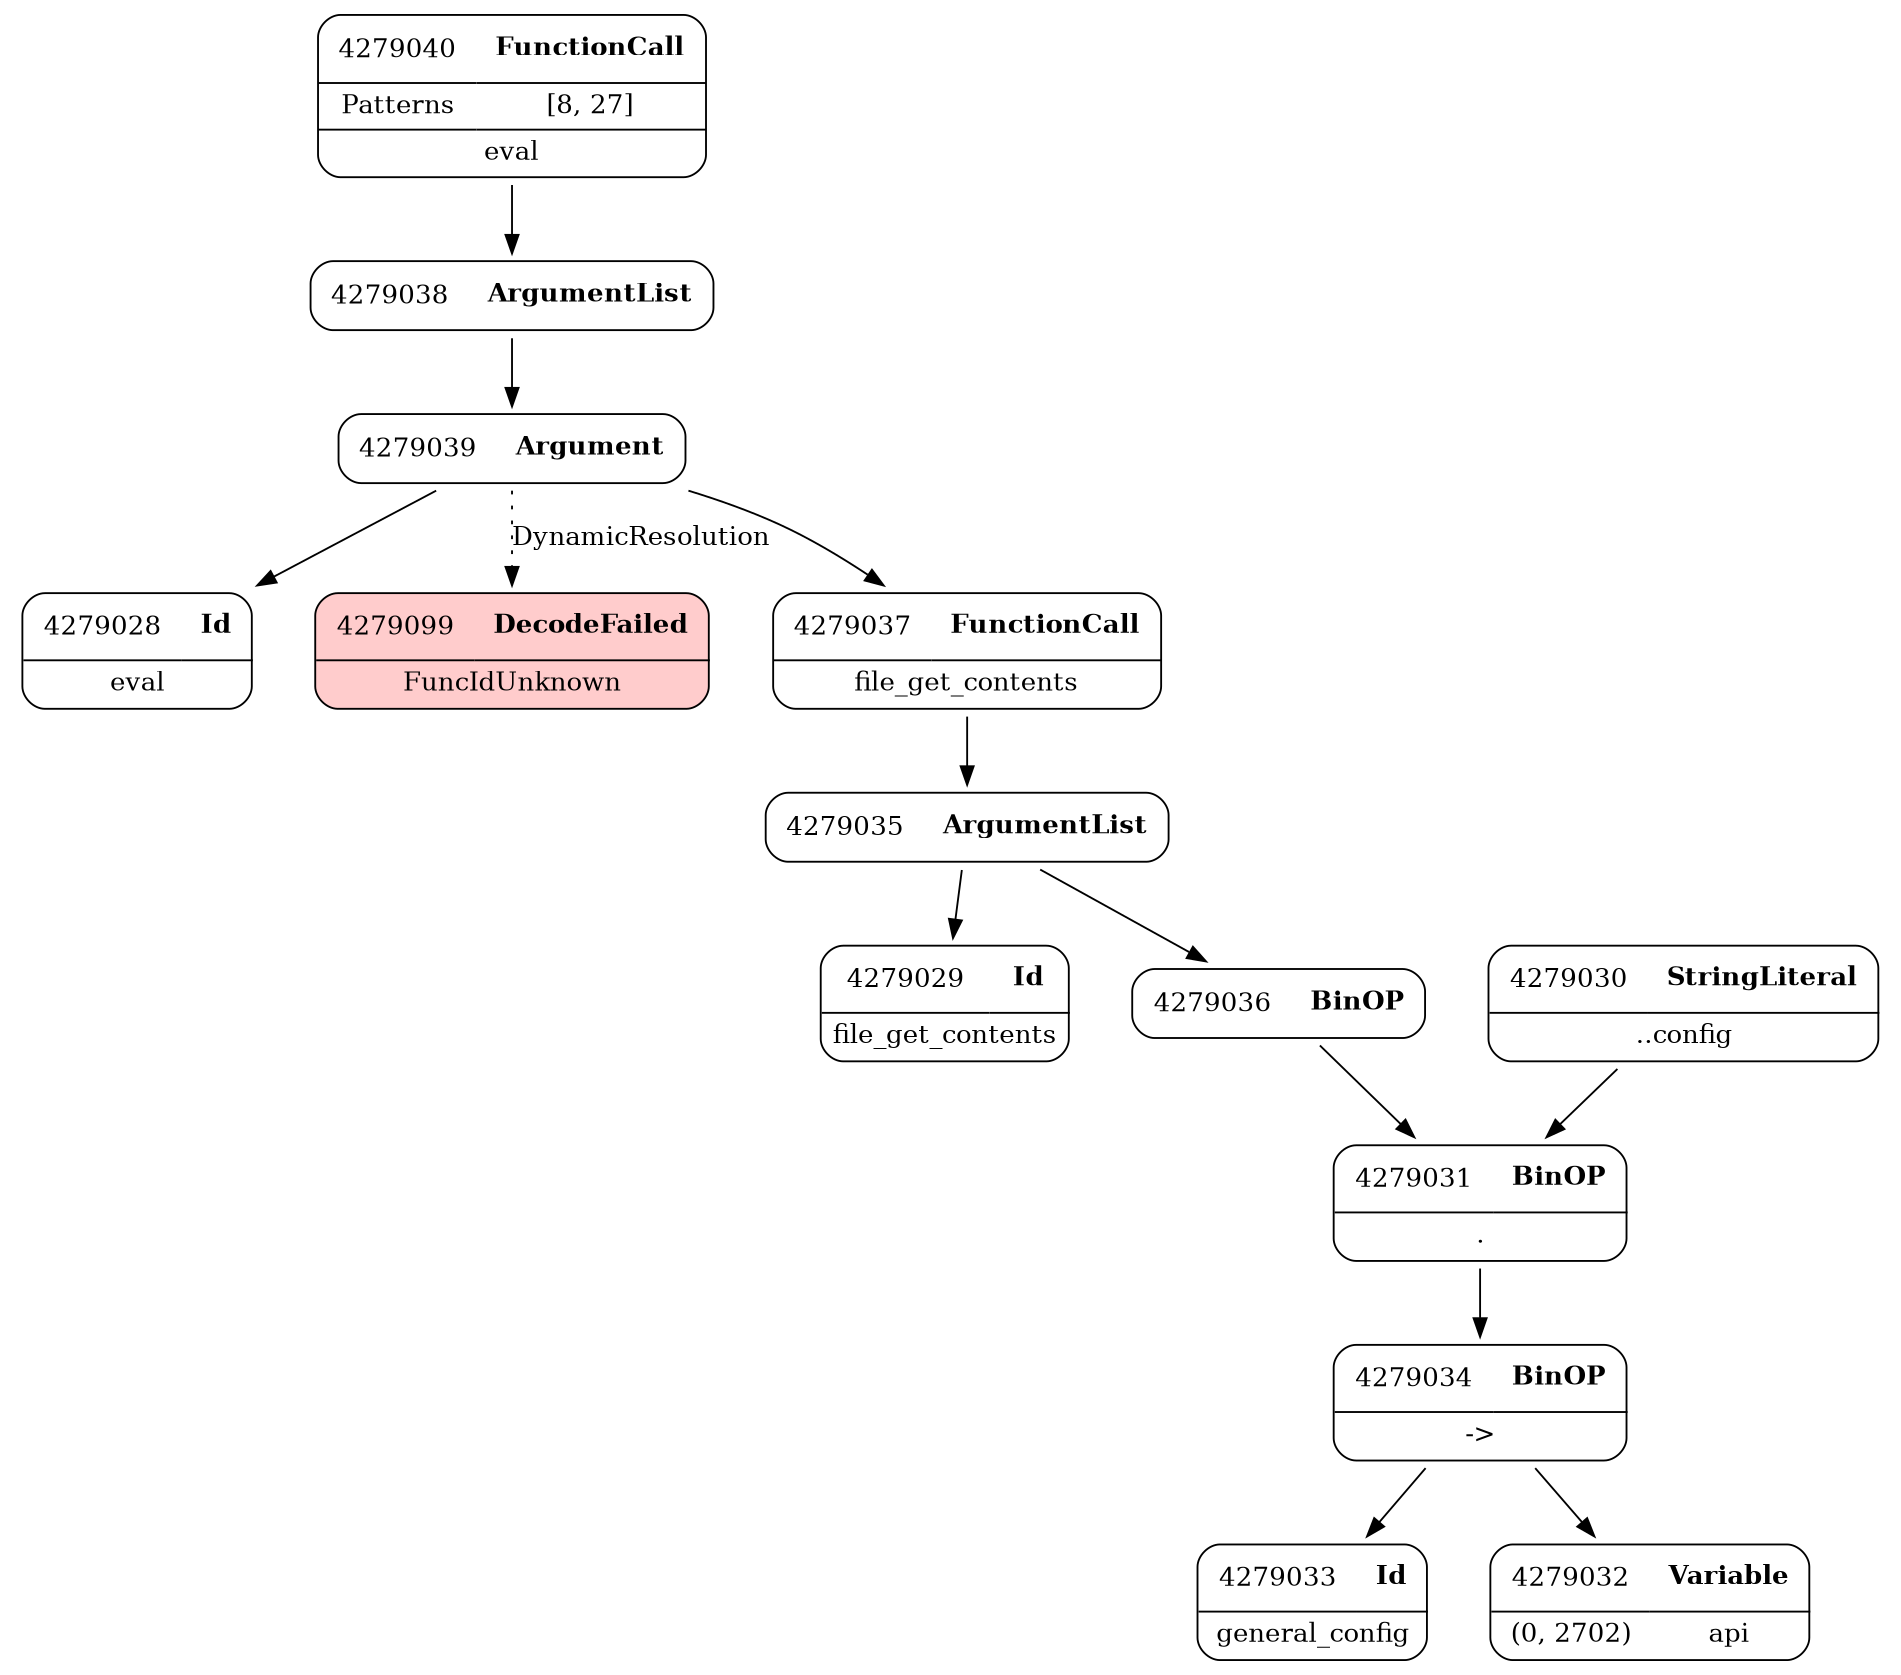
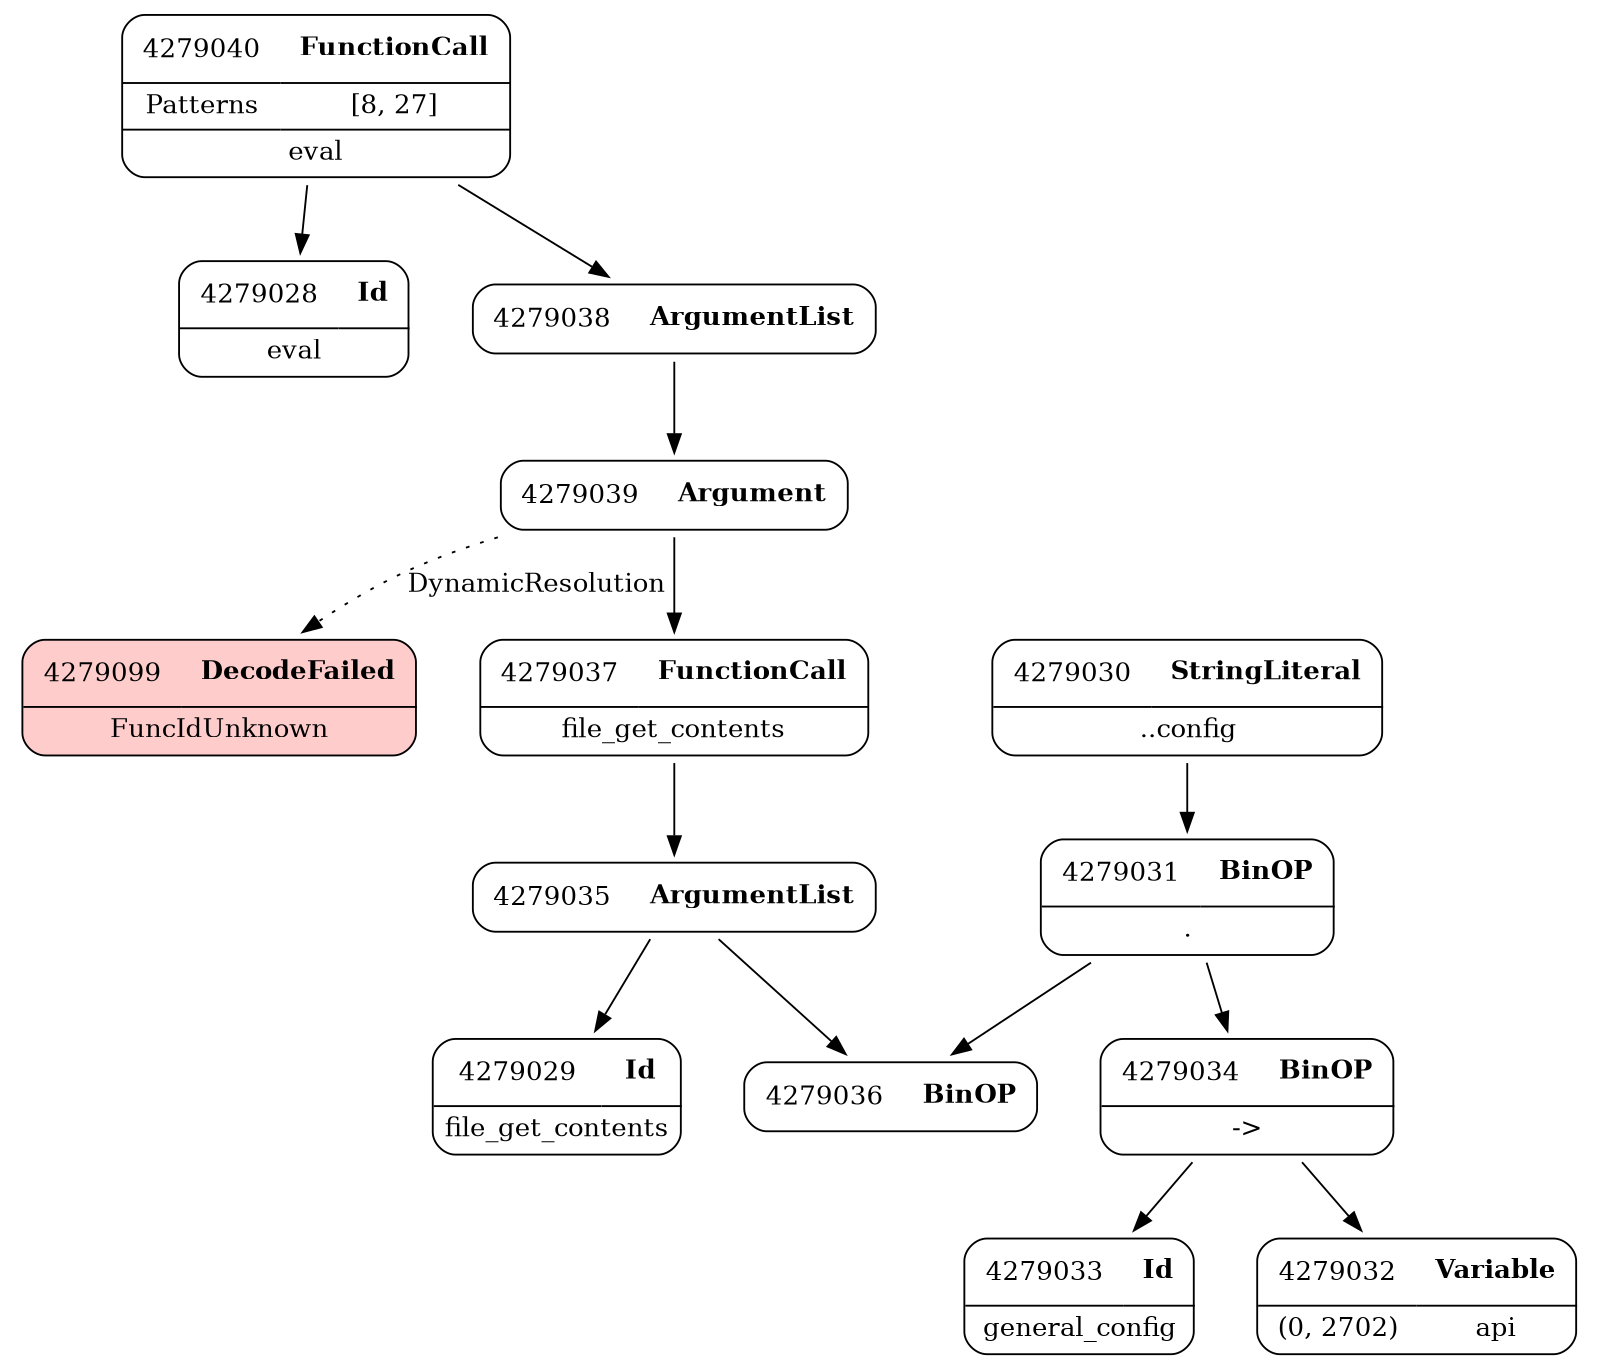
(355, 534) -> (305, 210)
(1360, 1085) -> (1029, 1003)
